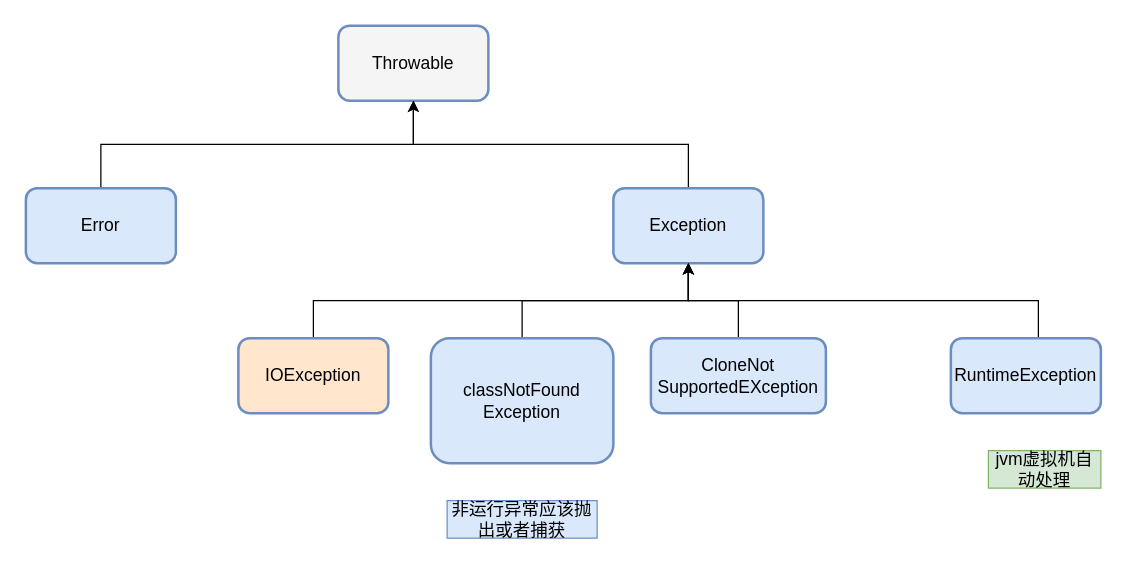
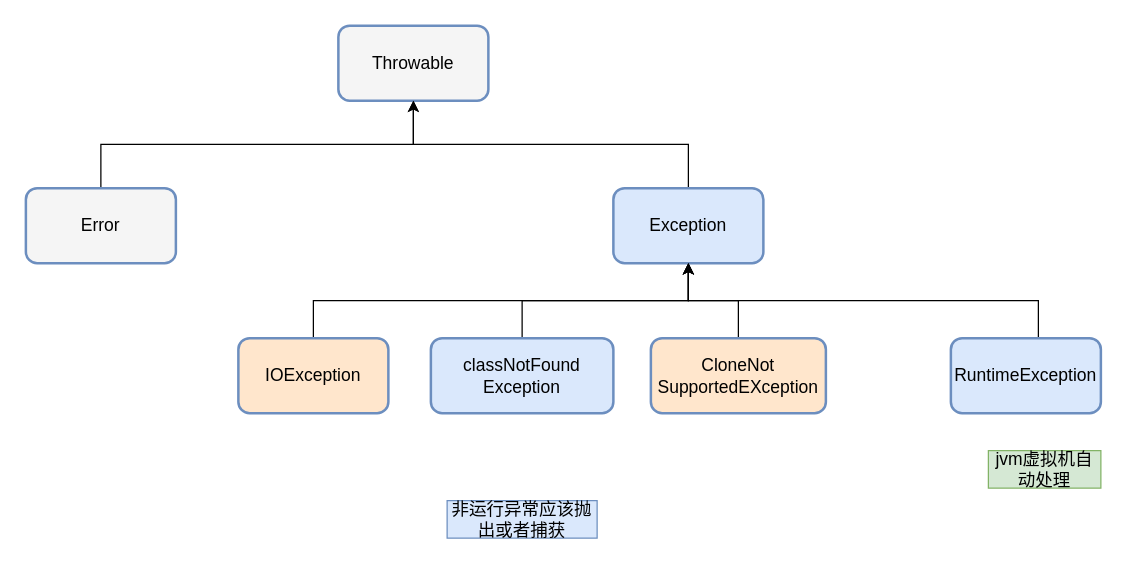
(101, 226) -> (101, 226)
(738, 376) -> (738, 376)
(522, 401) -> (522, 376)
